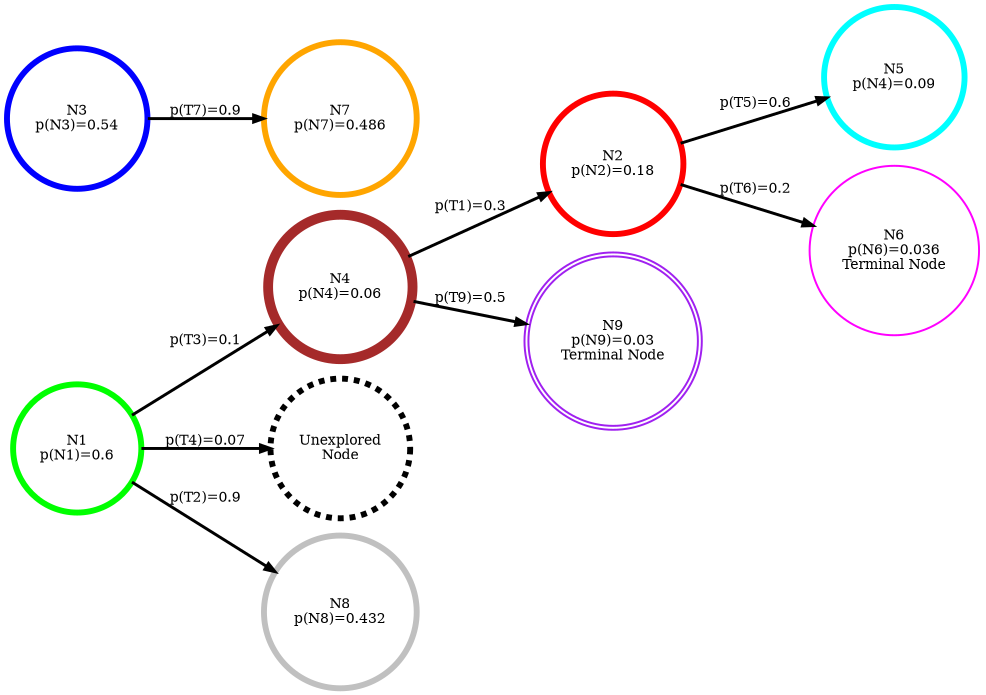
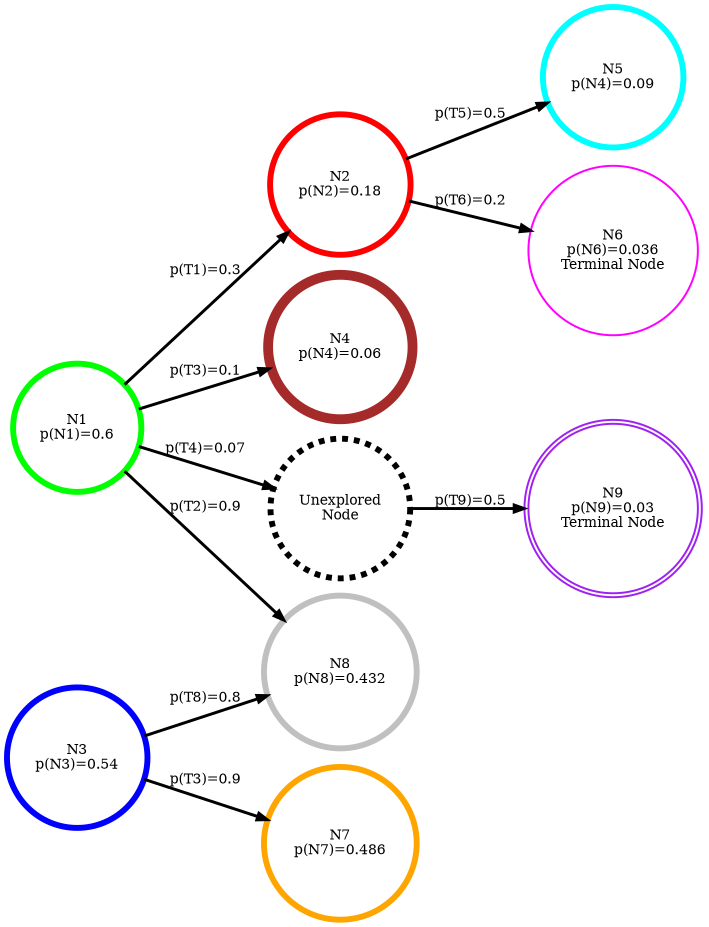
(756, 103) -> (471, 114)
(206, 111) -> (206, 780)
(474, 227) -> (203, 312)
(465, 312) -> (462, 509)
none -> (201, 717)
